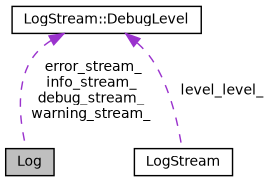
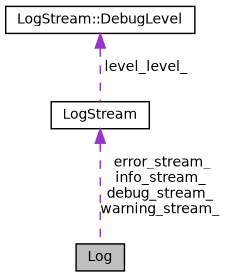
(21, 90) -> (100, 194)
